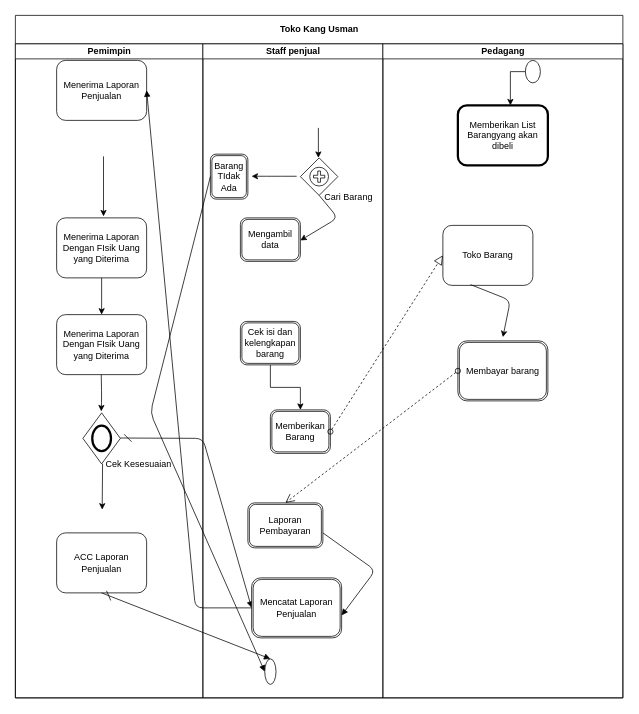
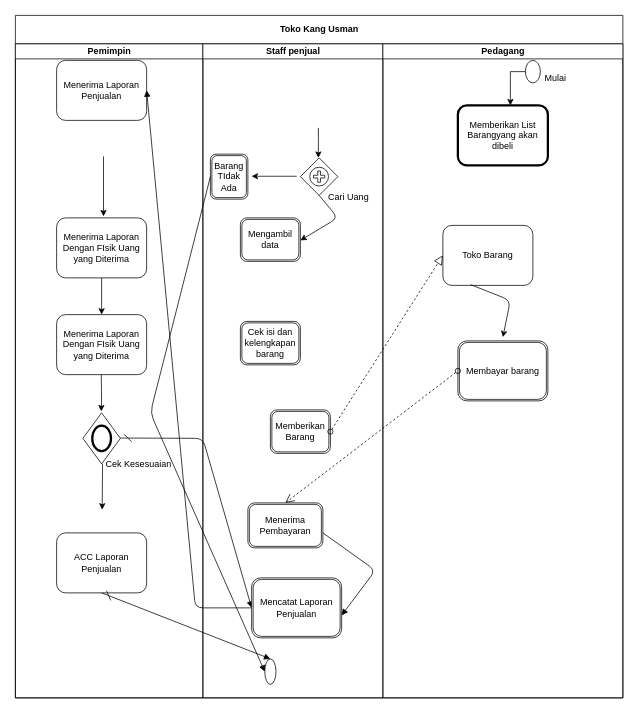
none -> (555, 78)
(349, 197) -> (349, 197)
(282, 387) -> none
(285, 525) -> (285, 525)
